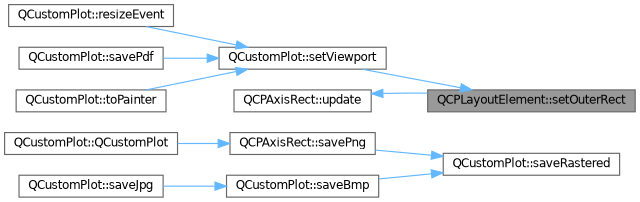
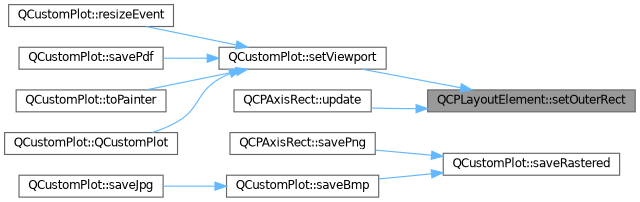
(405, 93) -> (394, 108)
(198, 144) -> (194, 106)
